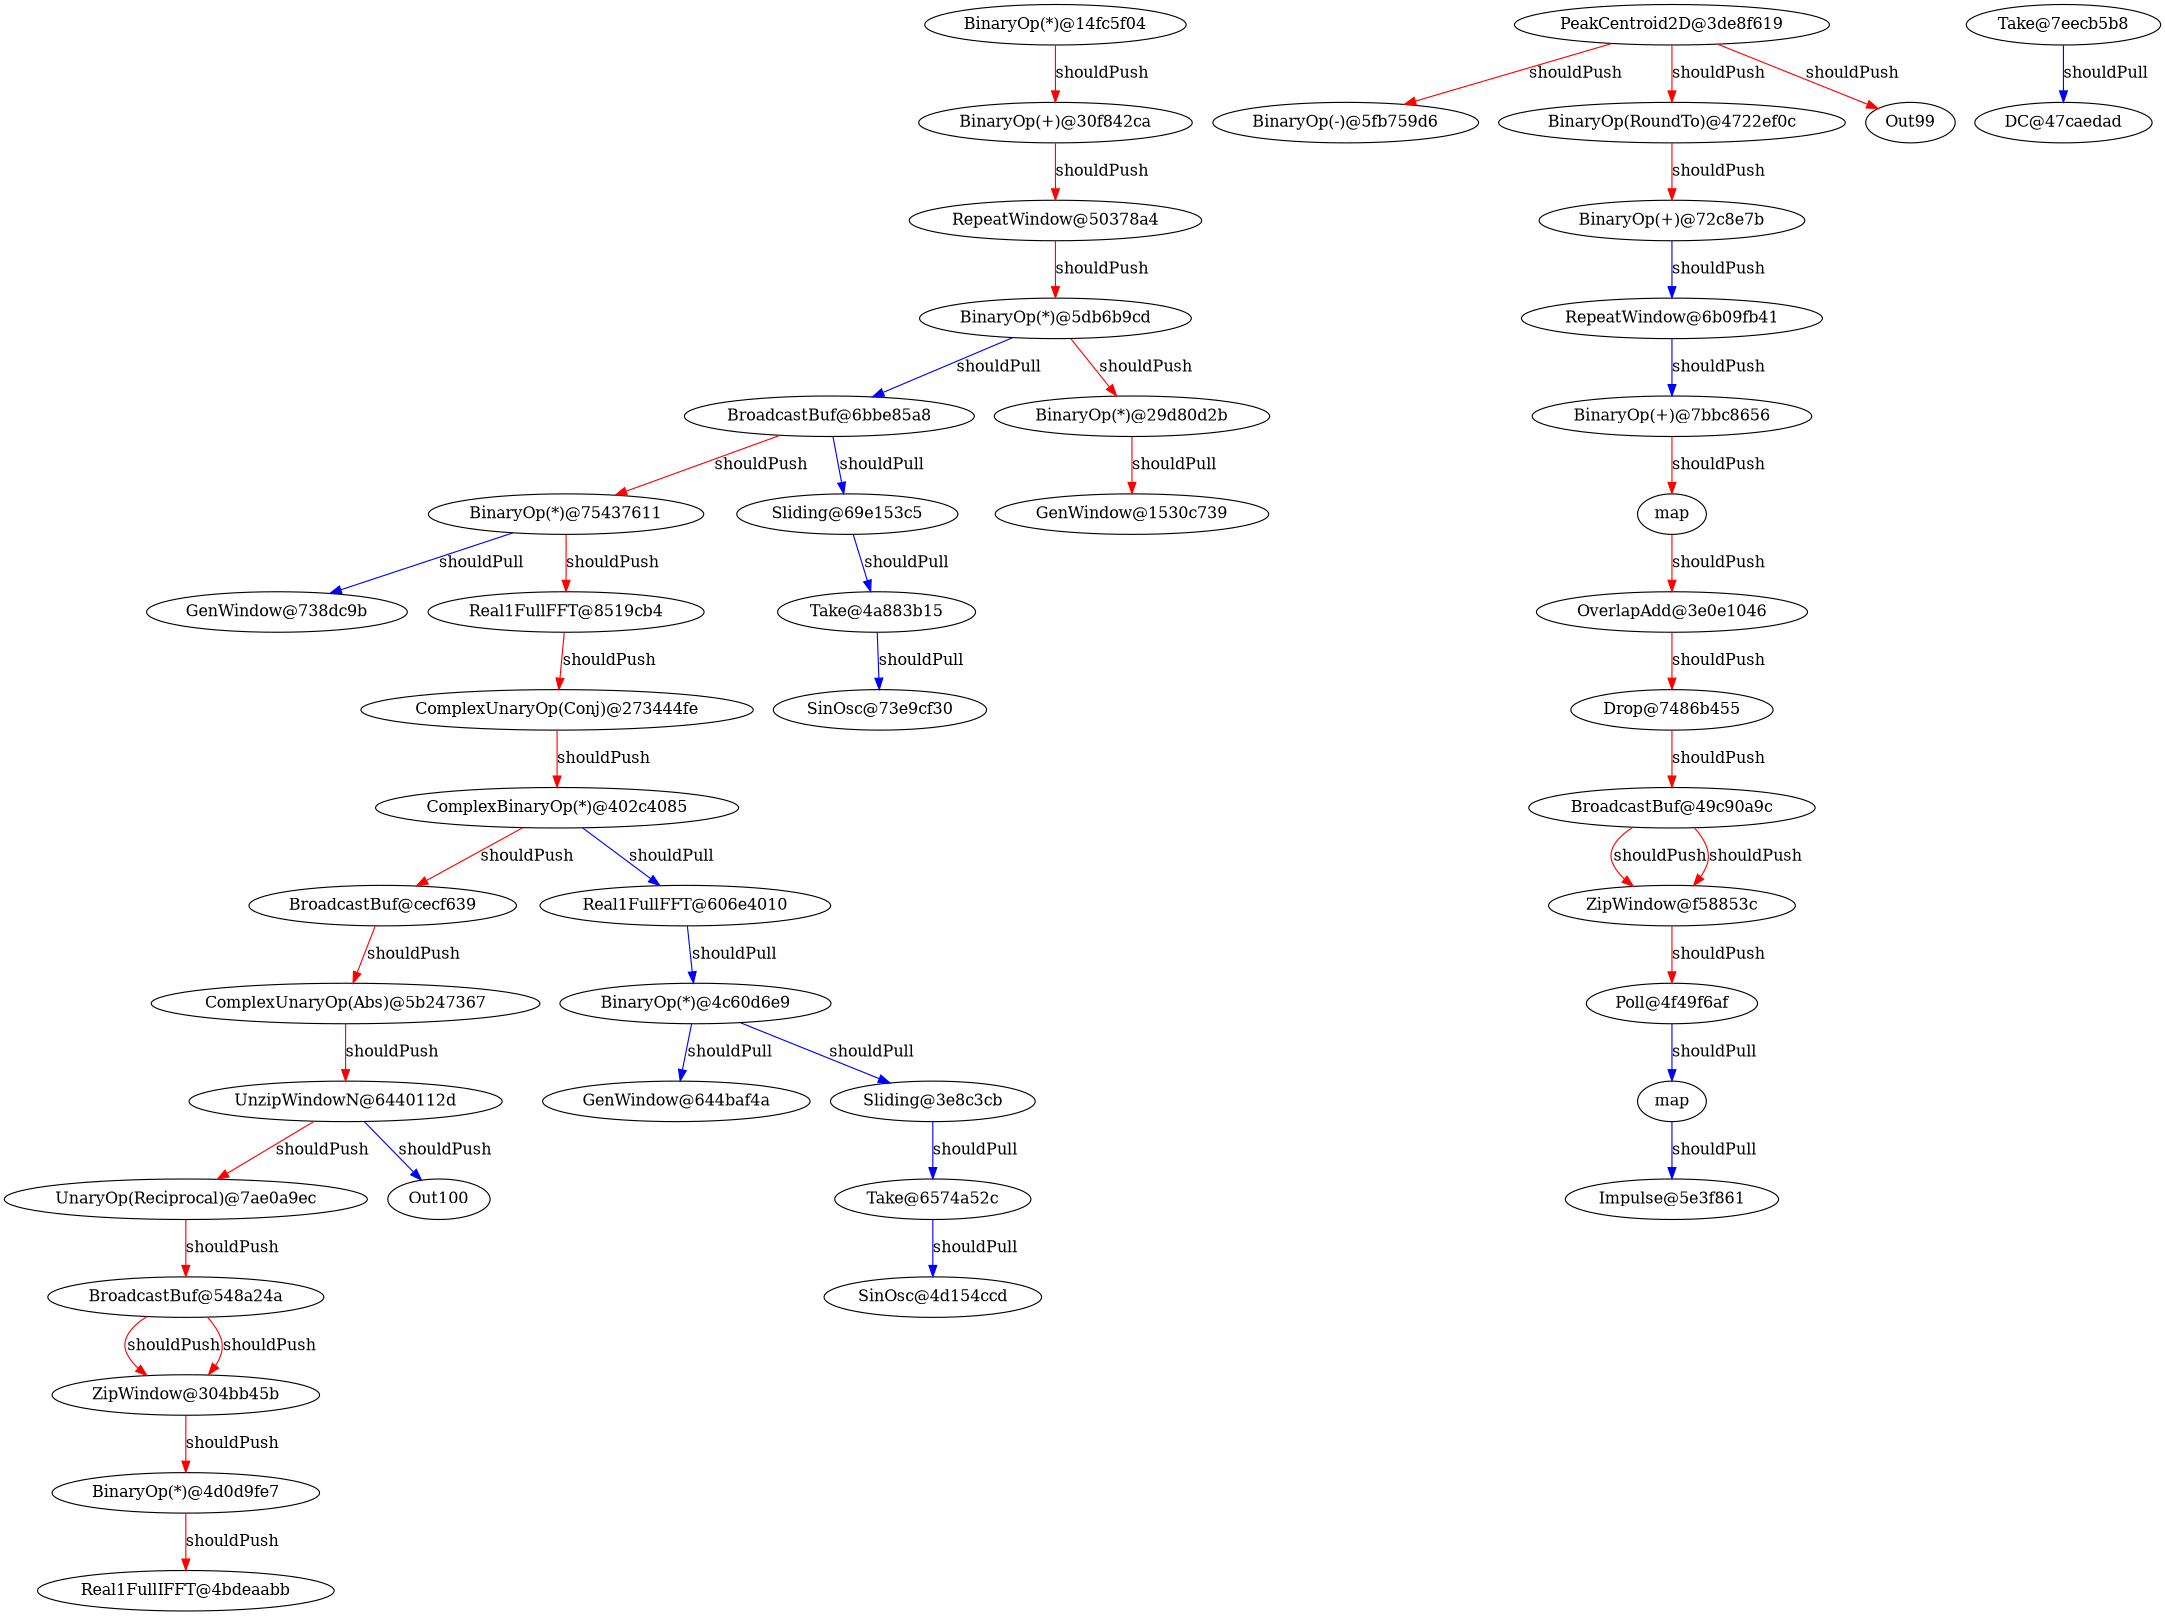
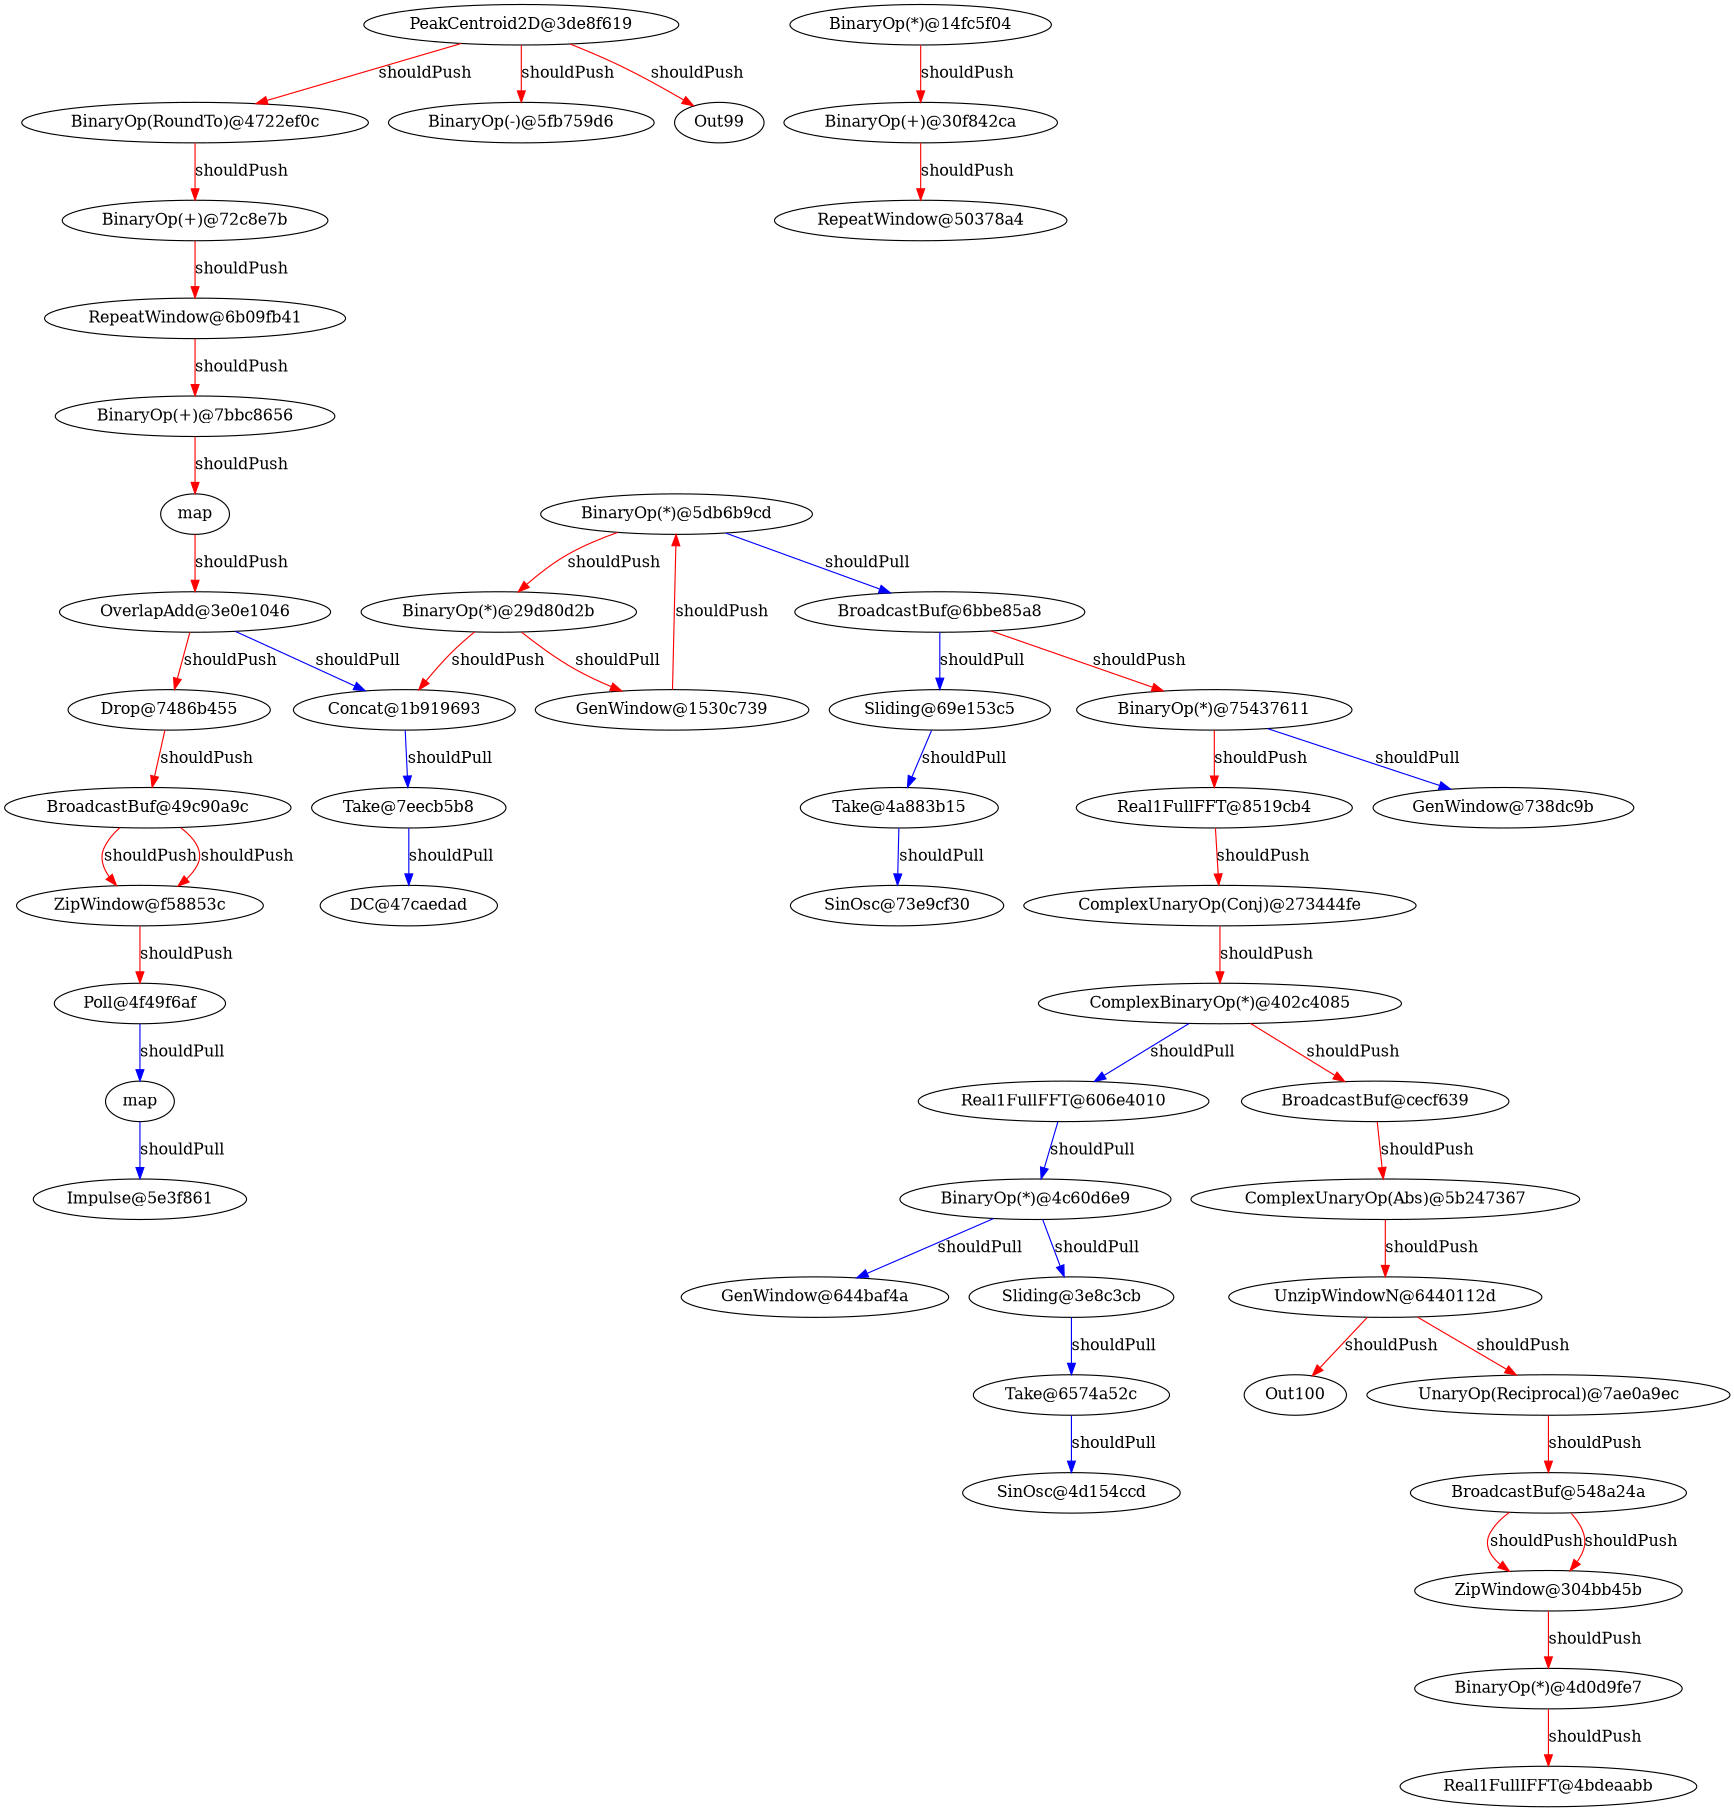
(1055, 264) -> (674, 618)
(1672, 264) -> (195, 264)
(1672, 362) -> (195, 362)
none -> (404, 710)
(389, 1147) -> (1344, 1343)
